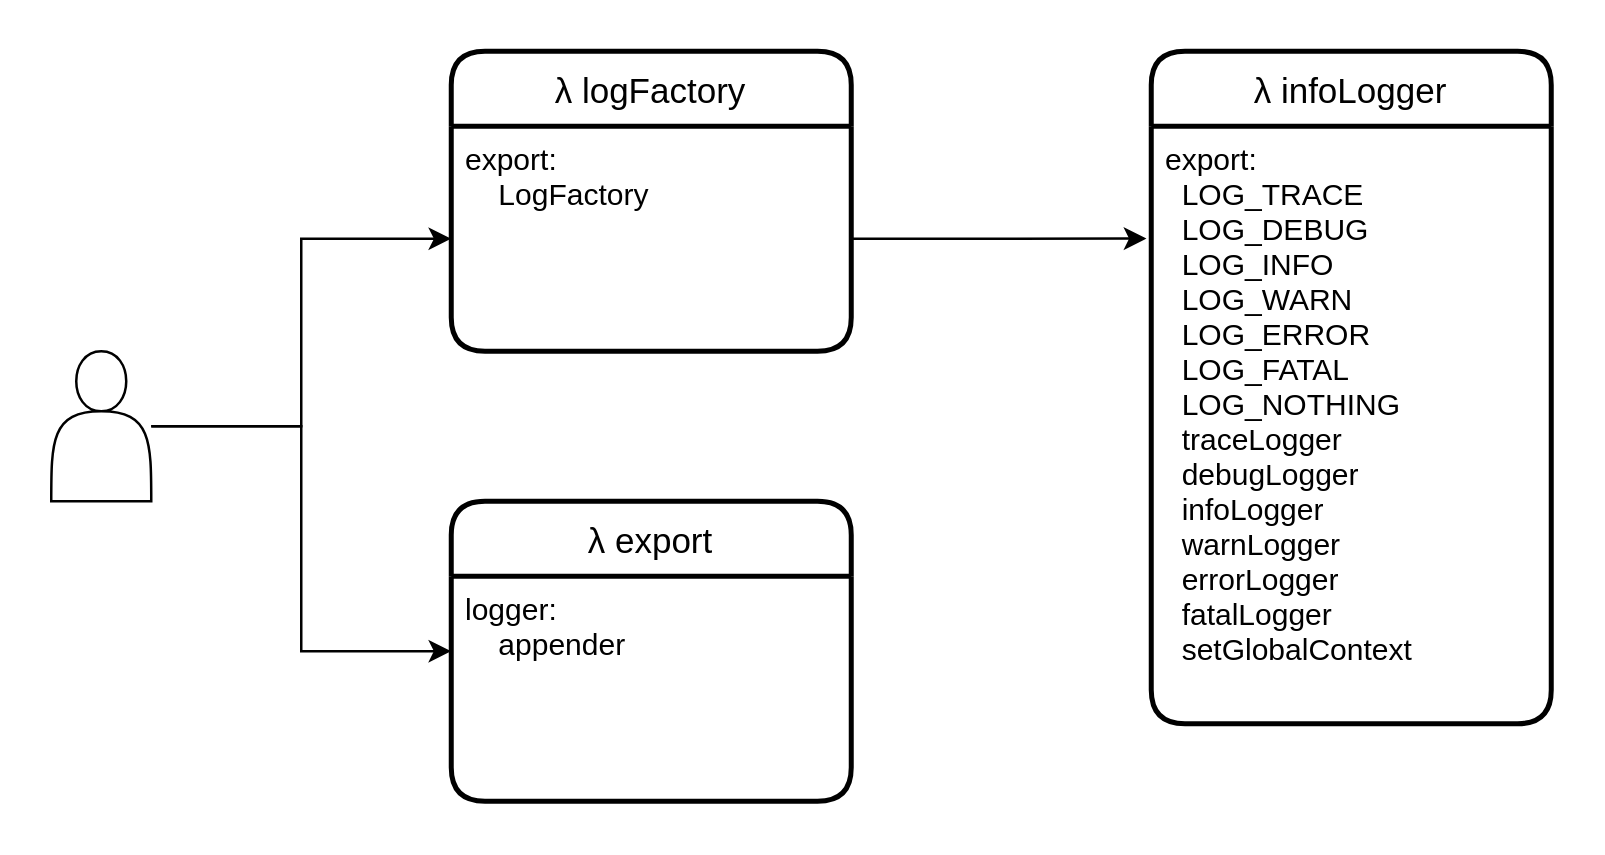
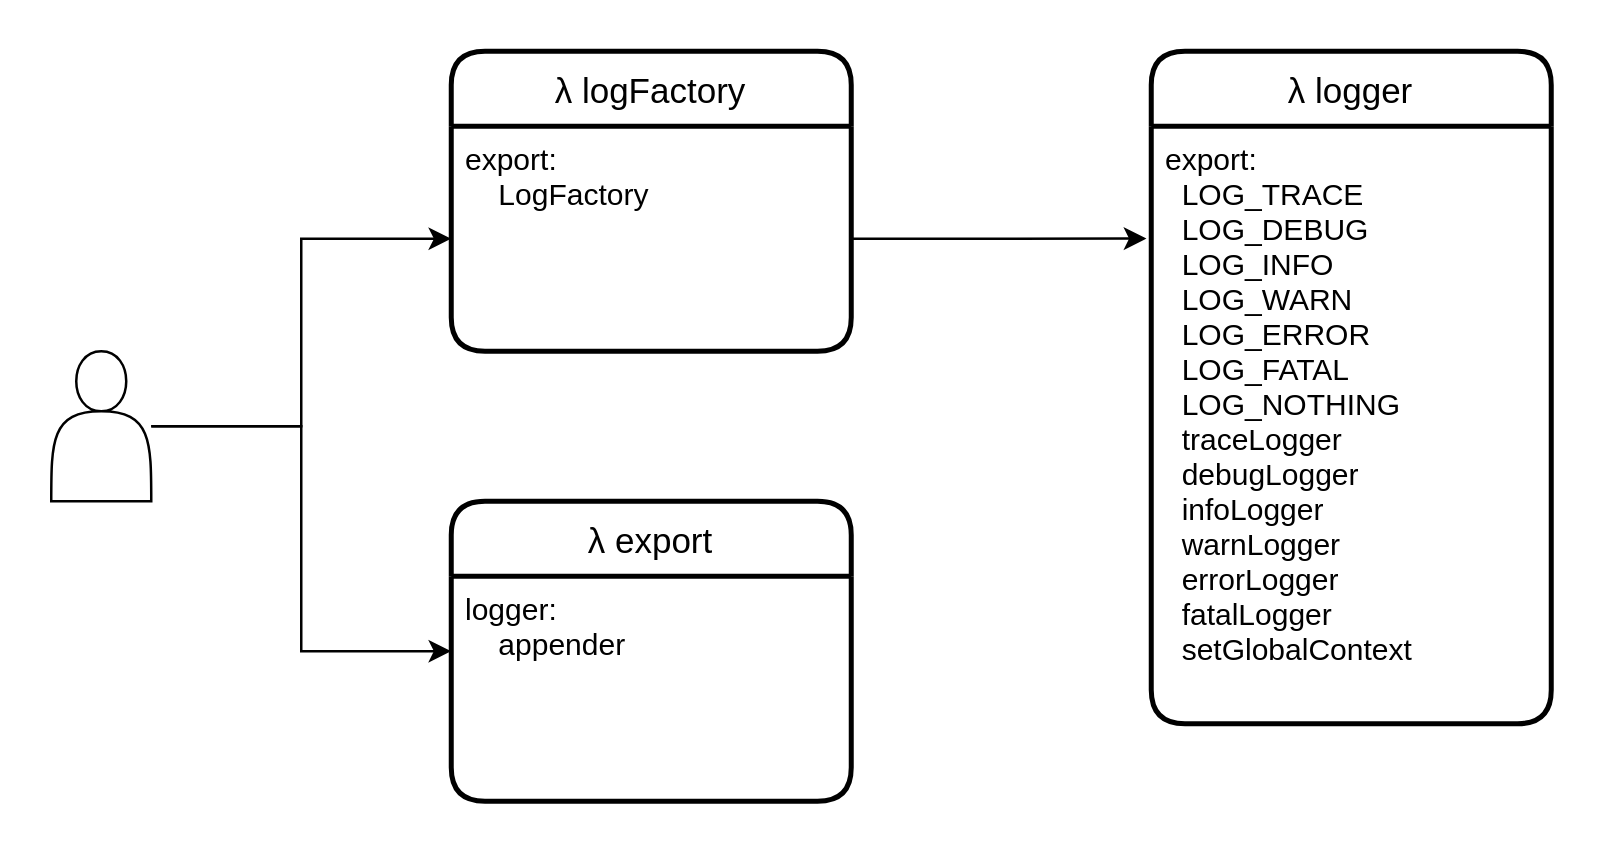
(1350, 91) -> (1350, 91)
